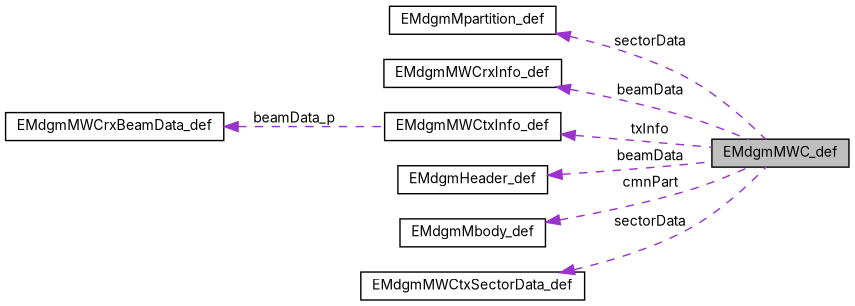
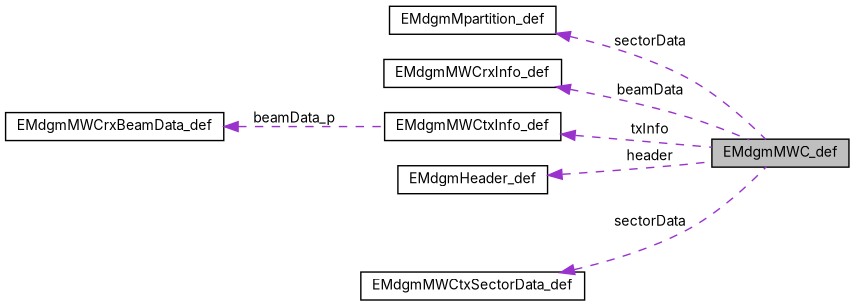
(648, 157) -> (648, 157)
(473, 233) -> none
